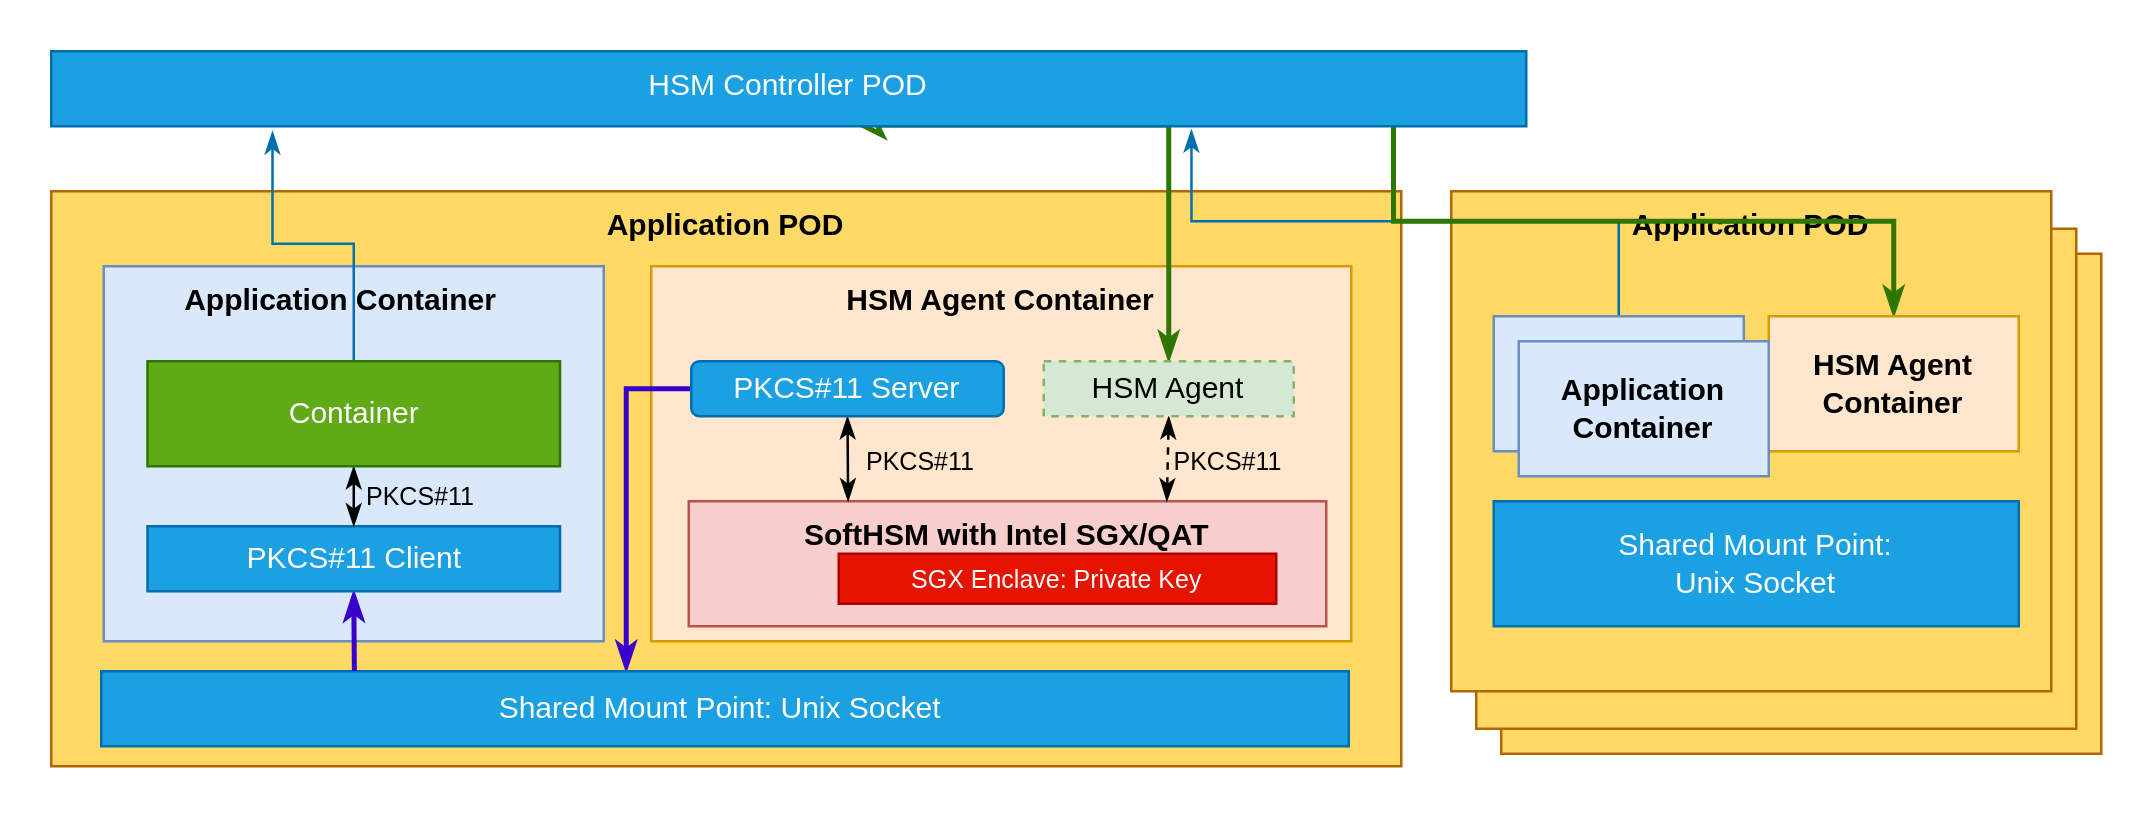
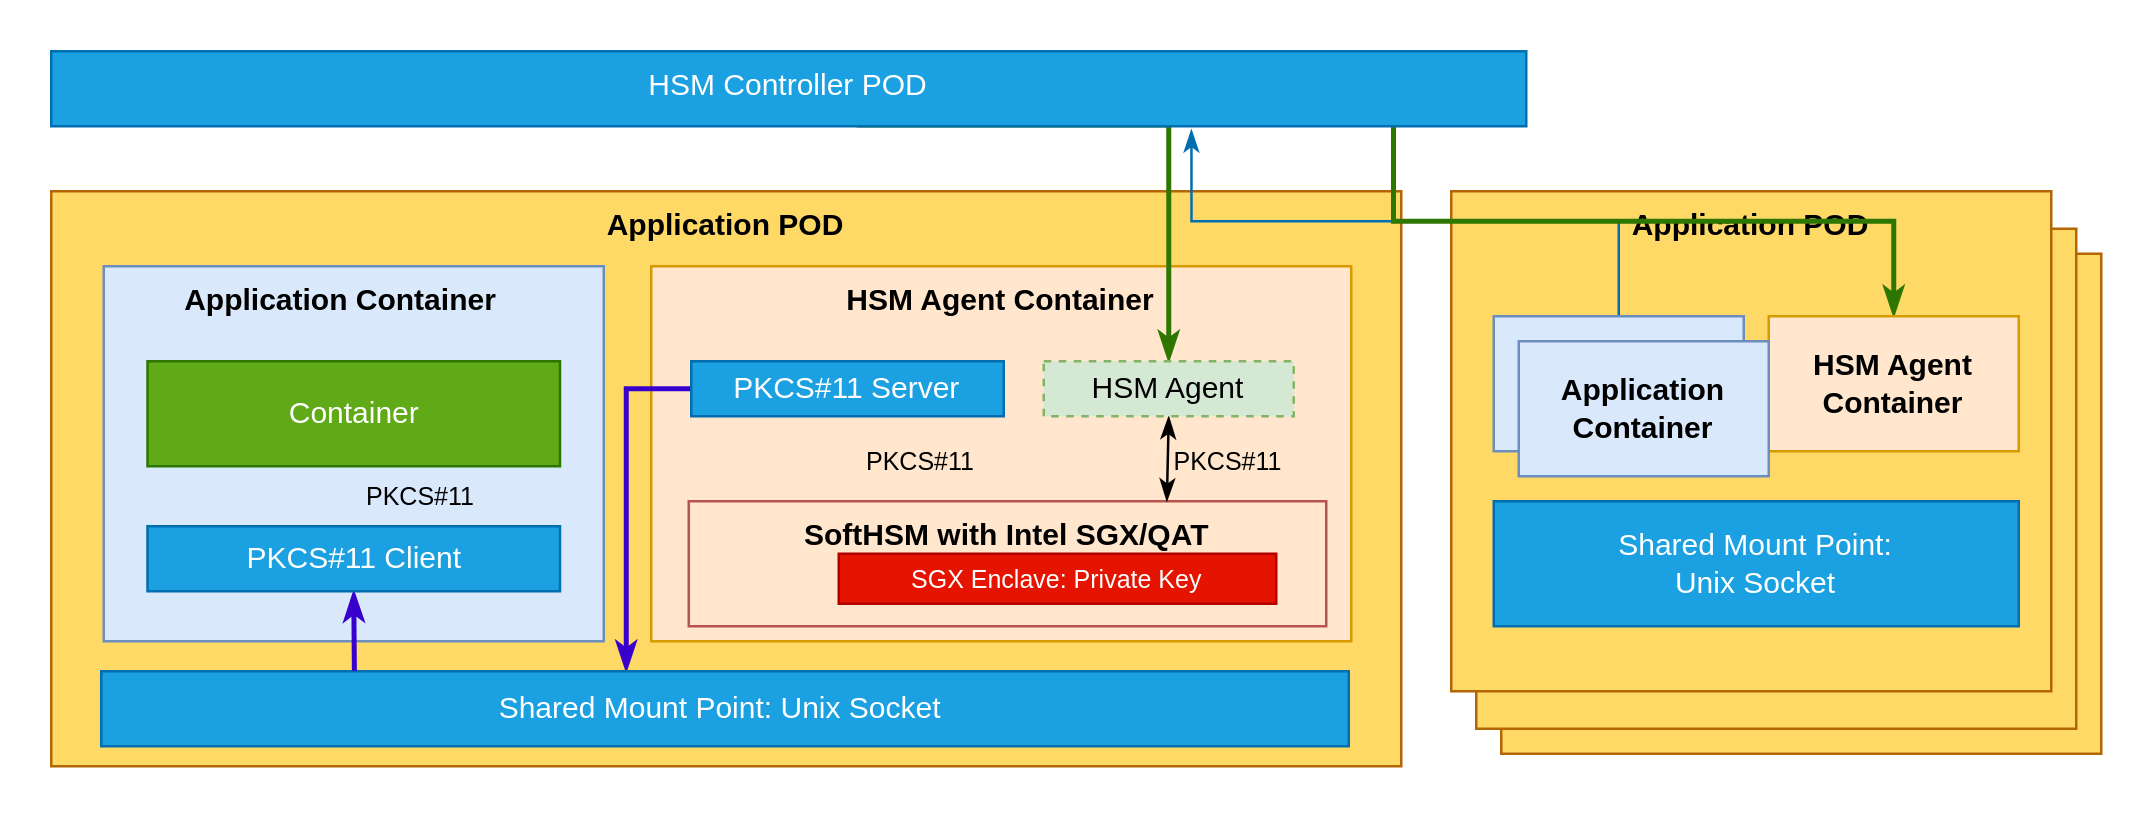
(880, 125) -> (870, 125)
(324, 244) -> none
(848, 389) -> (848, 389)
(848, 458) -> none
(1168, 458) -> (1168, 458)
(354, 496) -> none
(1008, 537) -> (1008, 537)
